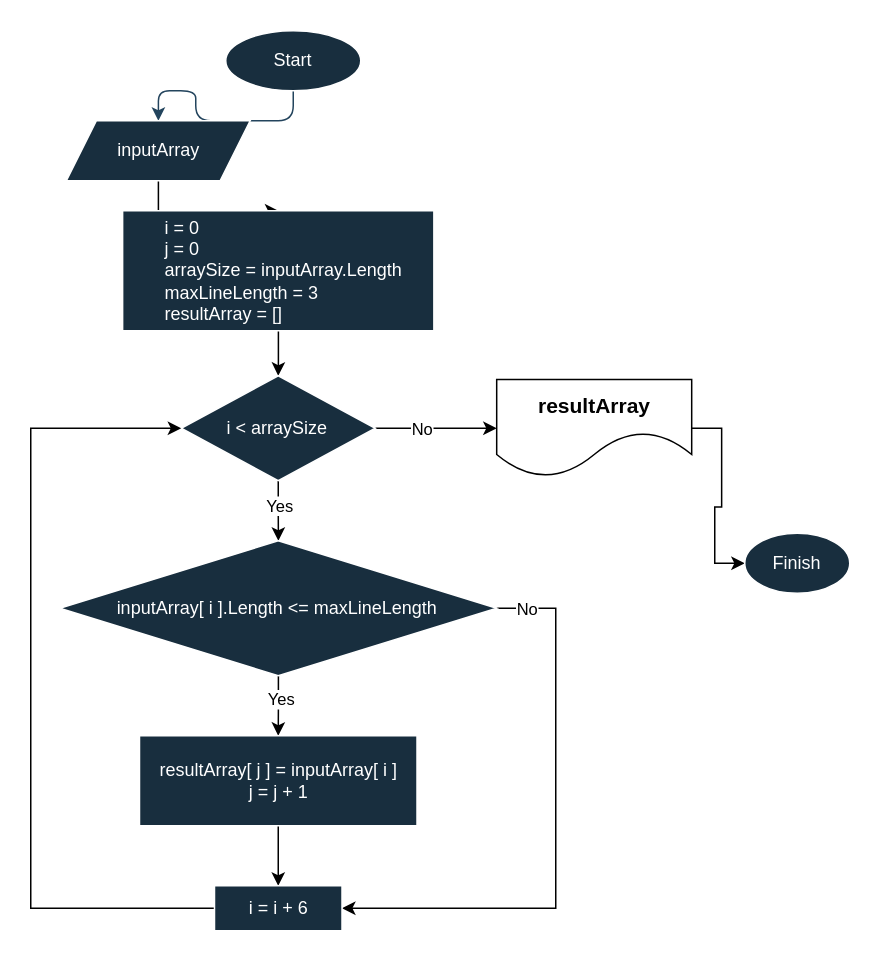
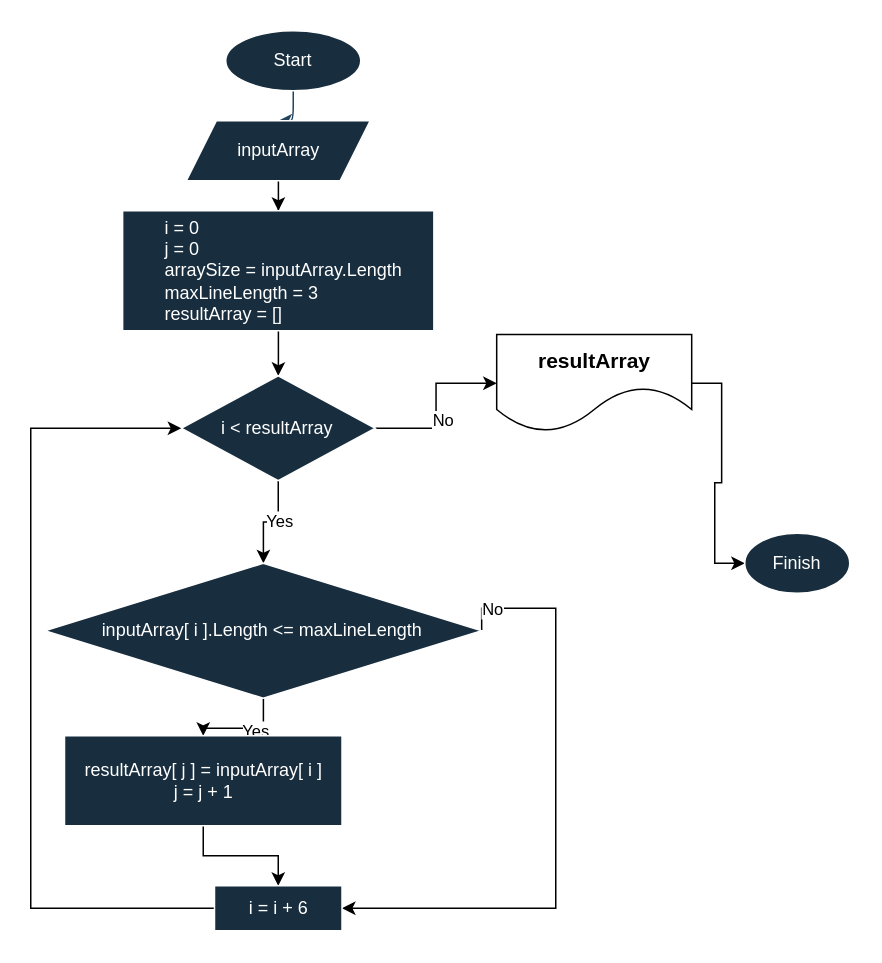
(158, 151) -> (278, 151)
(278, 428) -> (278, 428)
(594, 428) -> (594, 383)
(278, 608) -> (263, 631)
(278, 781) -> (203, 781)
